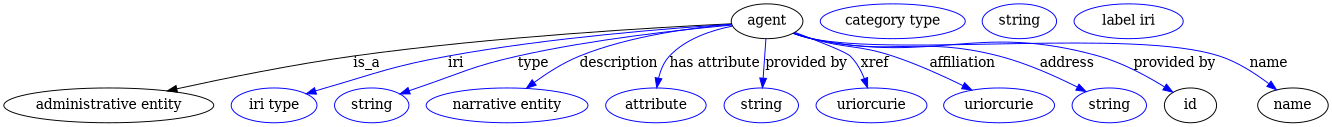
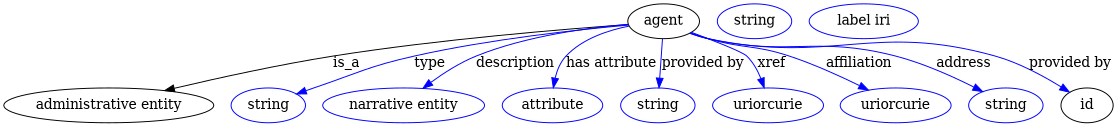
(893, 21) -> none
(274, 105) -> none
(1293, 105) -> none
